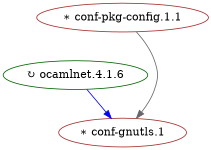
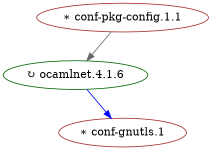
(157, 71) -> (102, 43)
